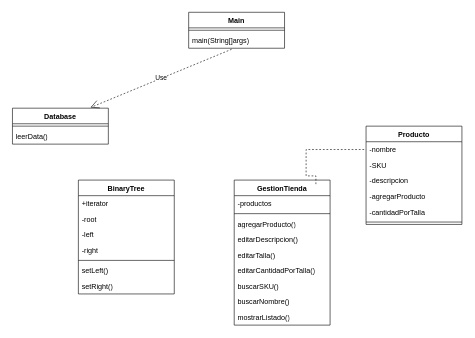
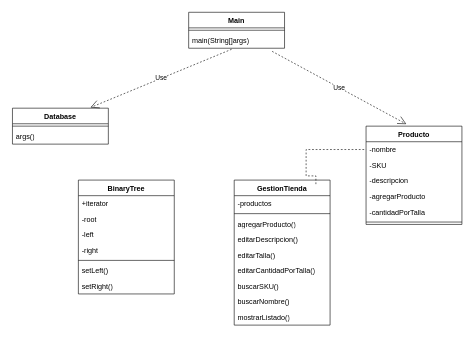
none -> (338, 87)
(35, 137) -> (28, 137)
